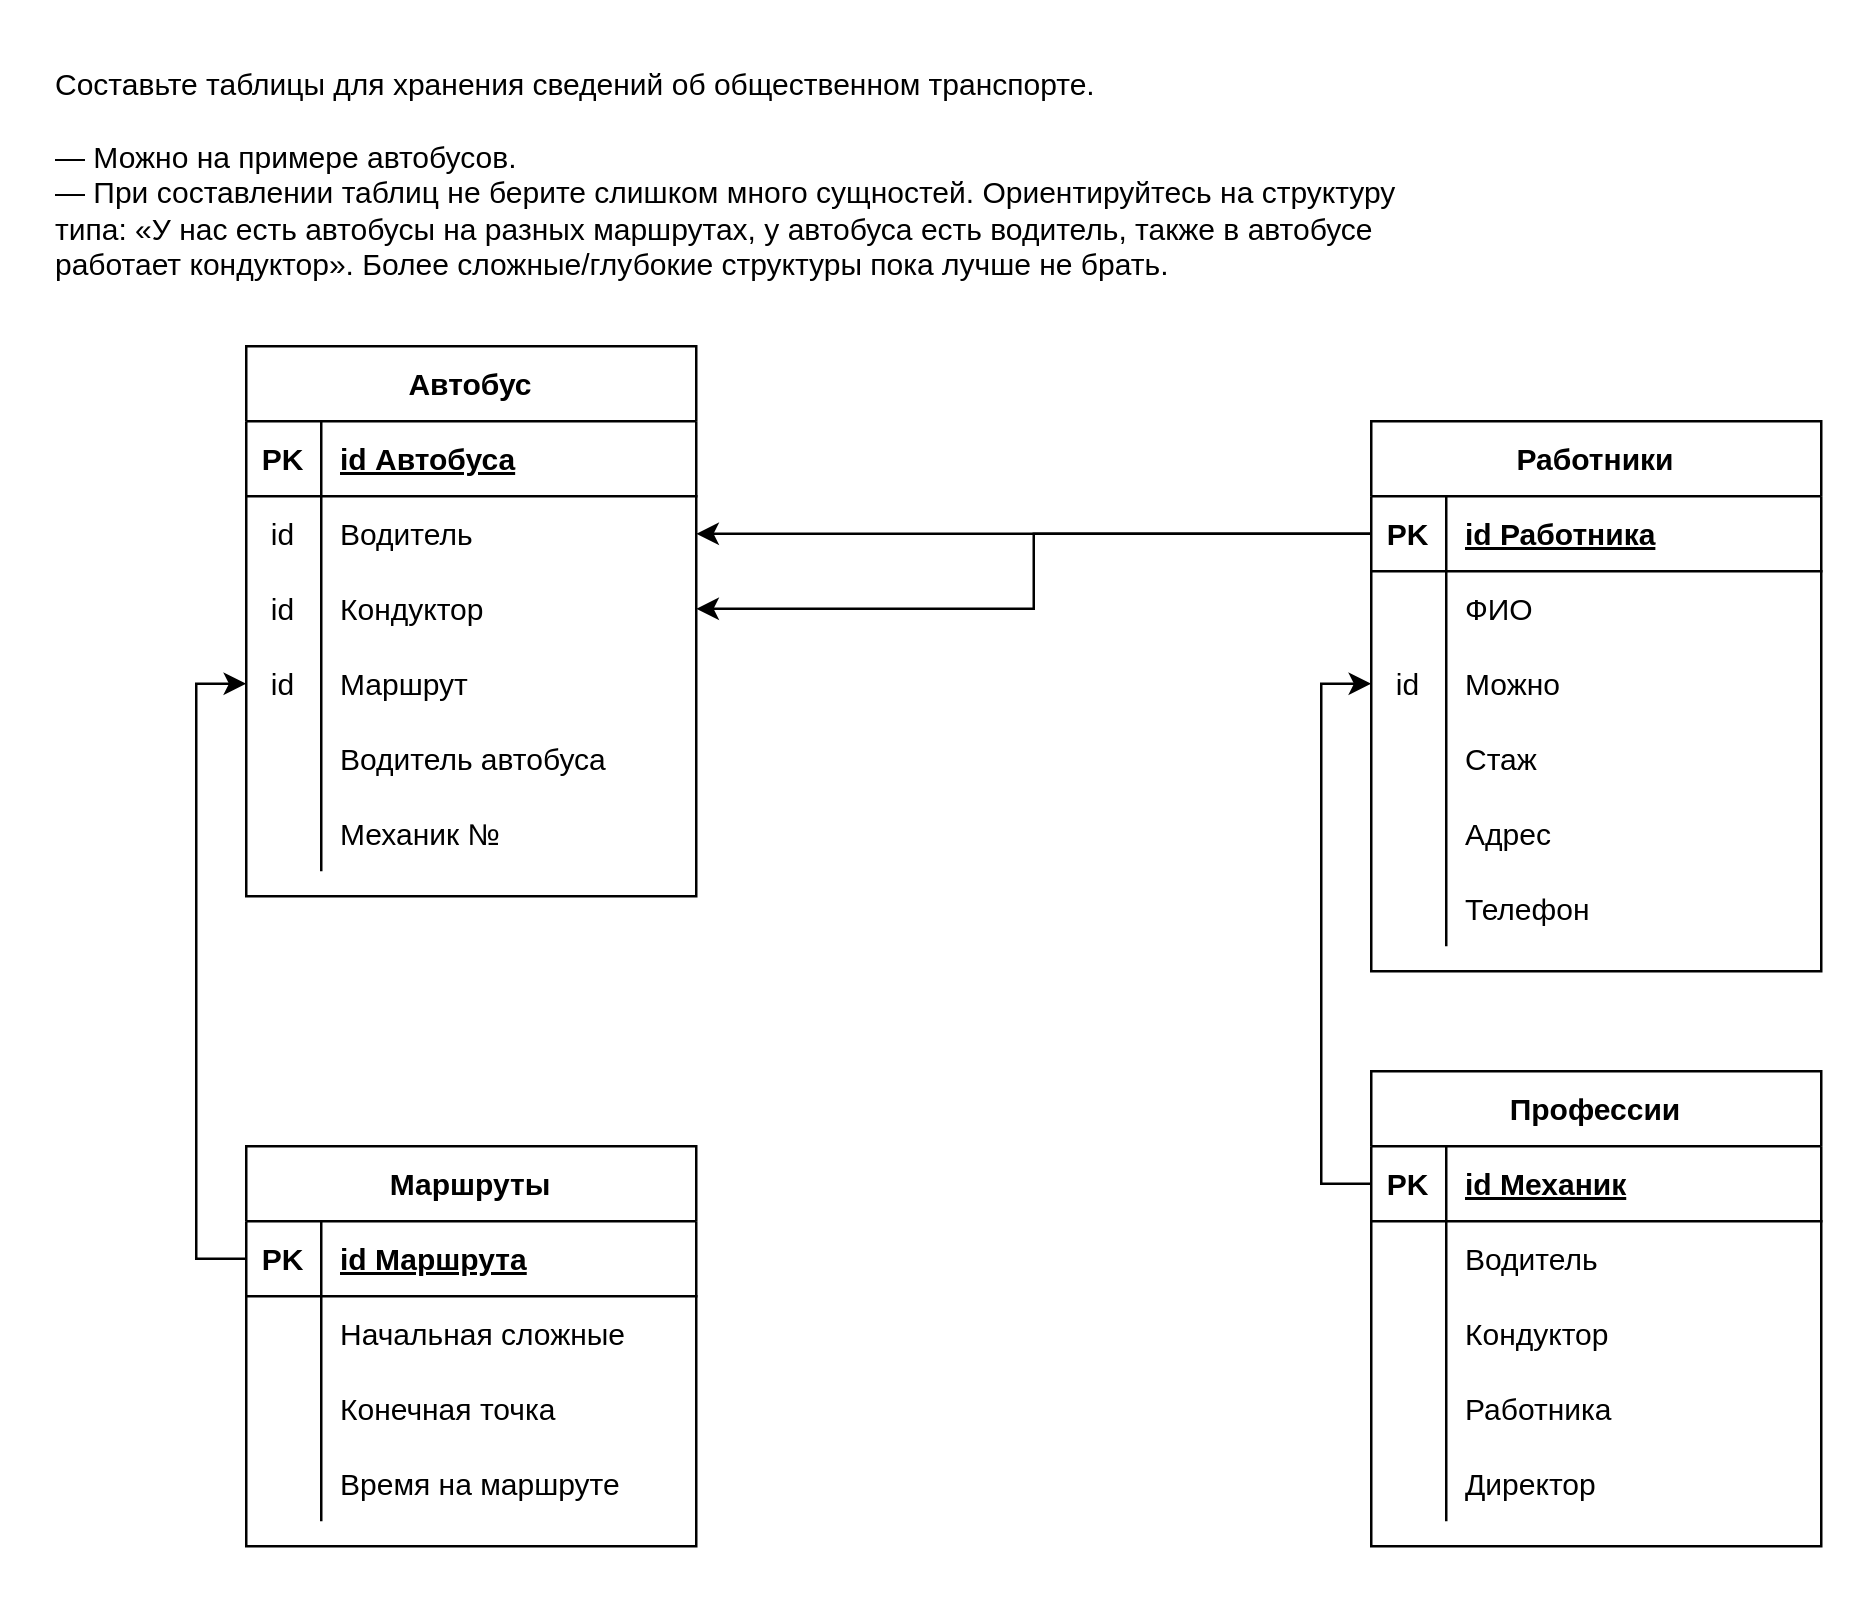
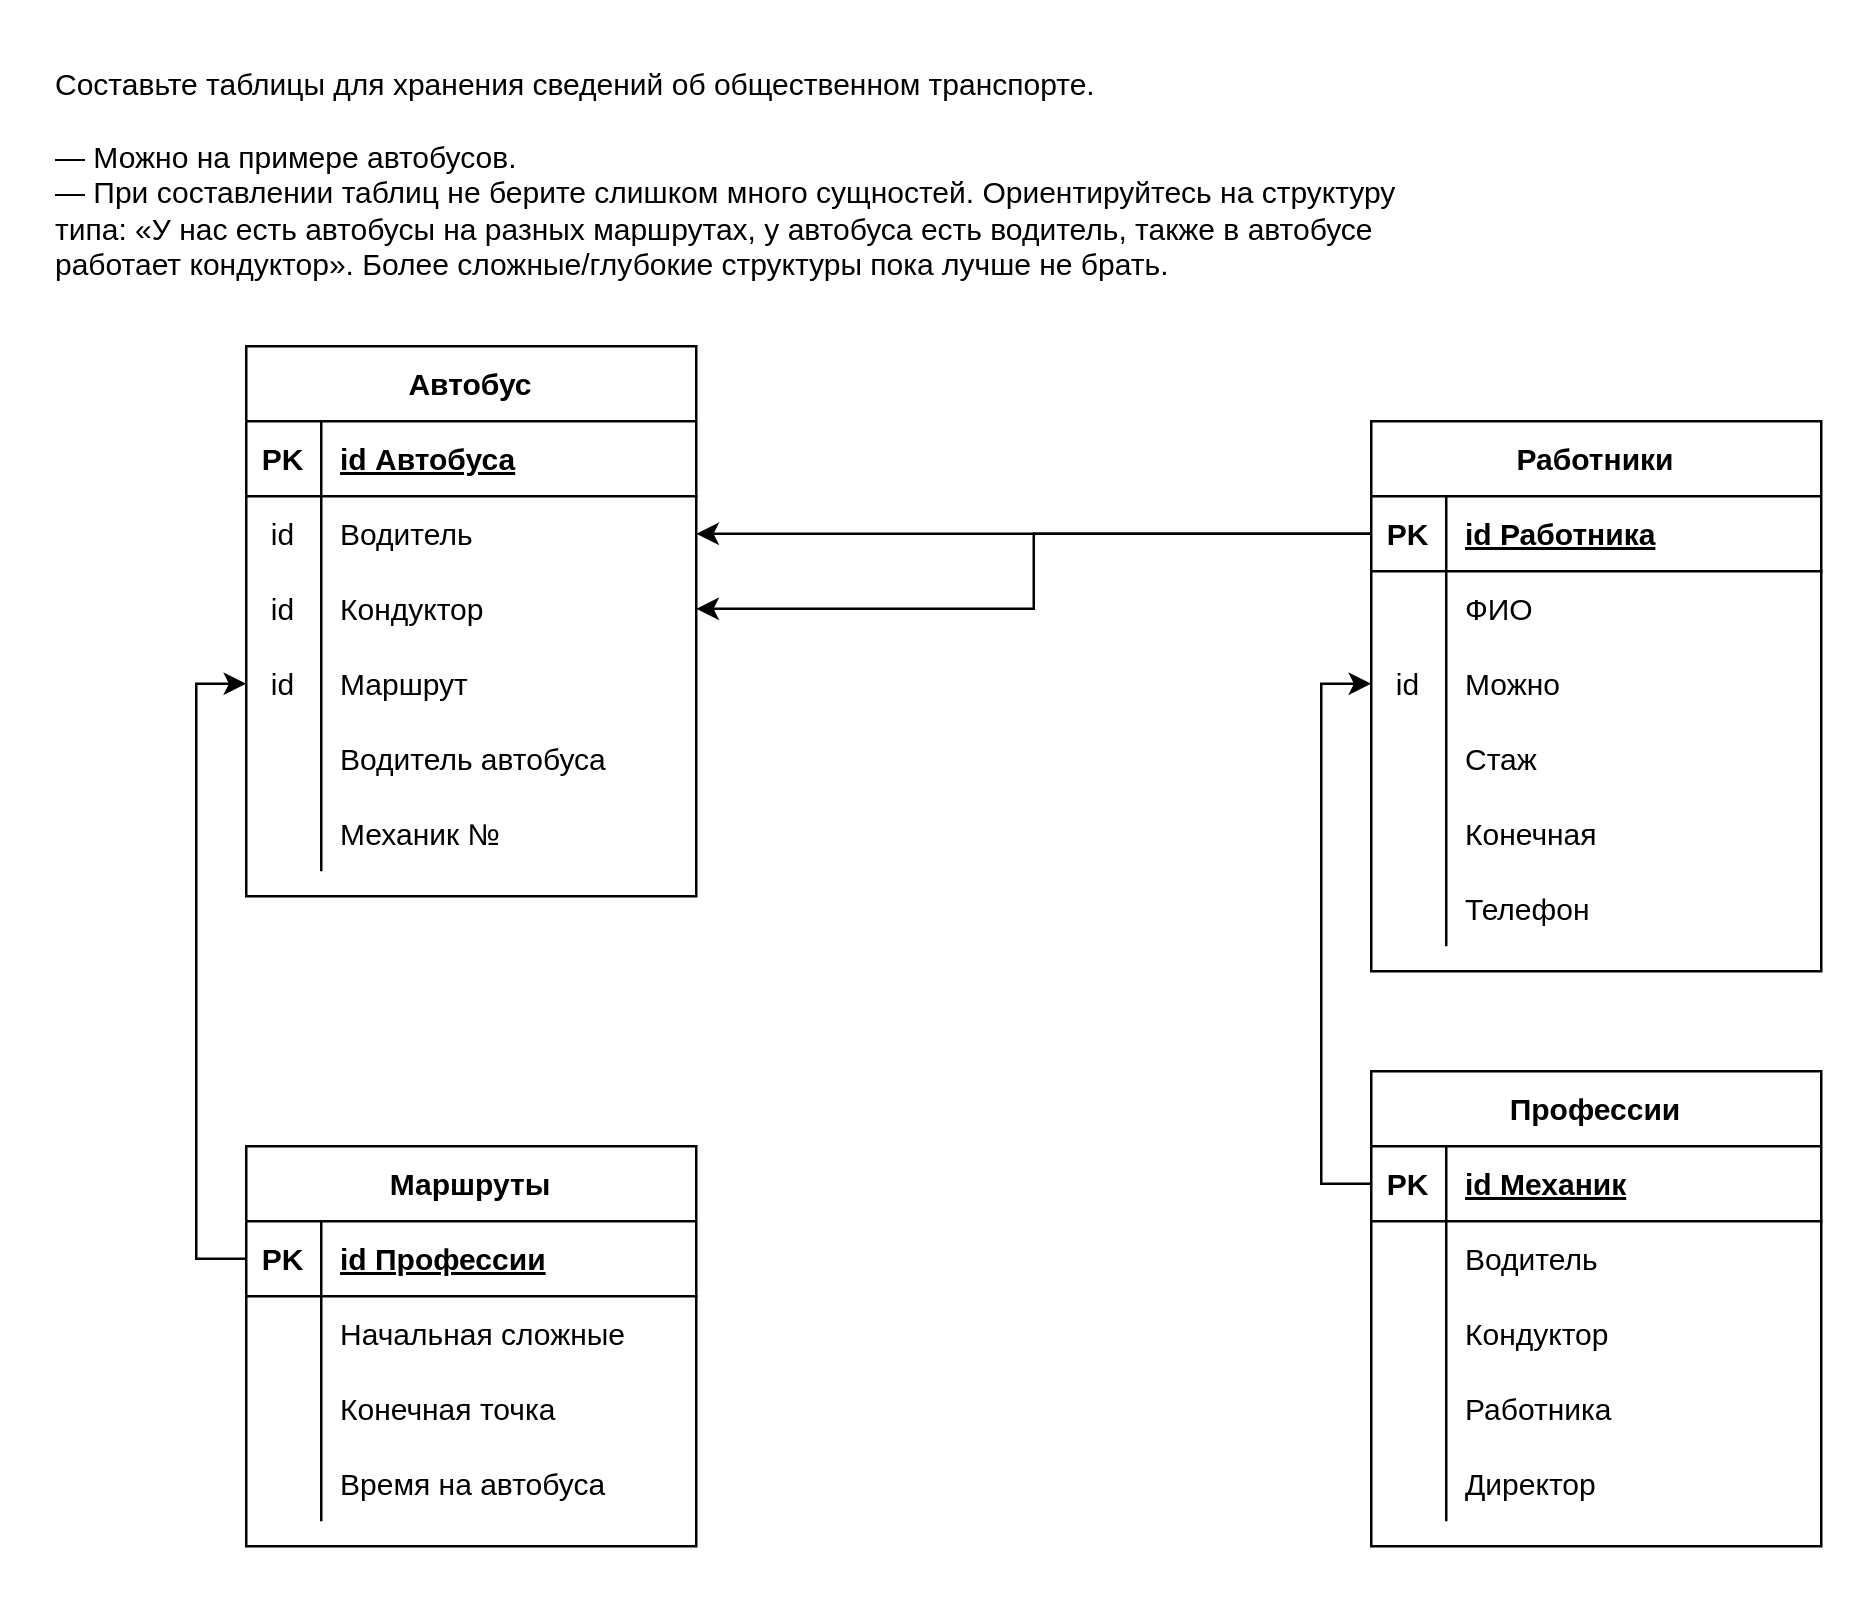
(1507, 835) -> (1532, 835)
(425, 1260) -> (433, 1260)
(475, 1485) -> (475, 1485)
